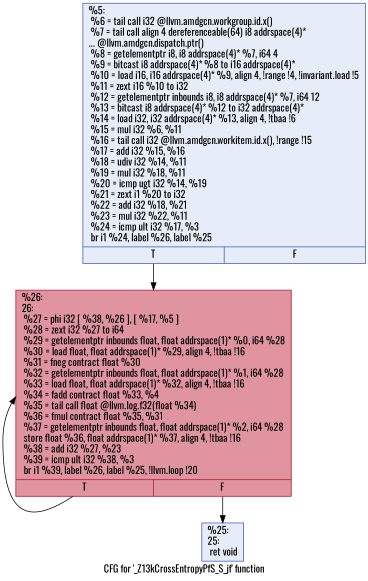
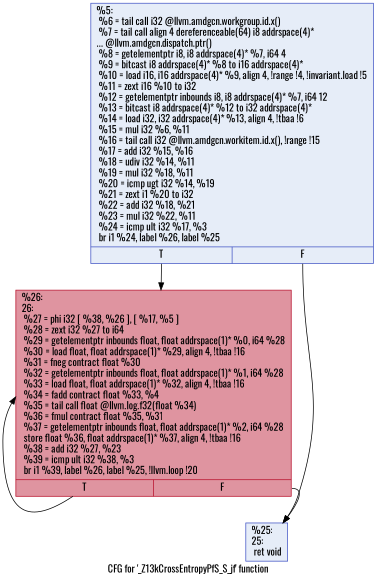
none -> (313, 392)
